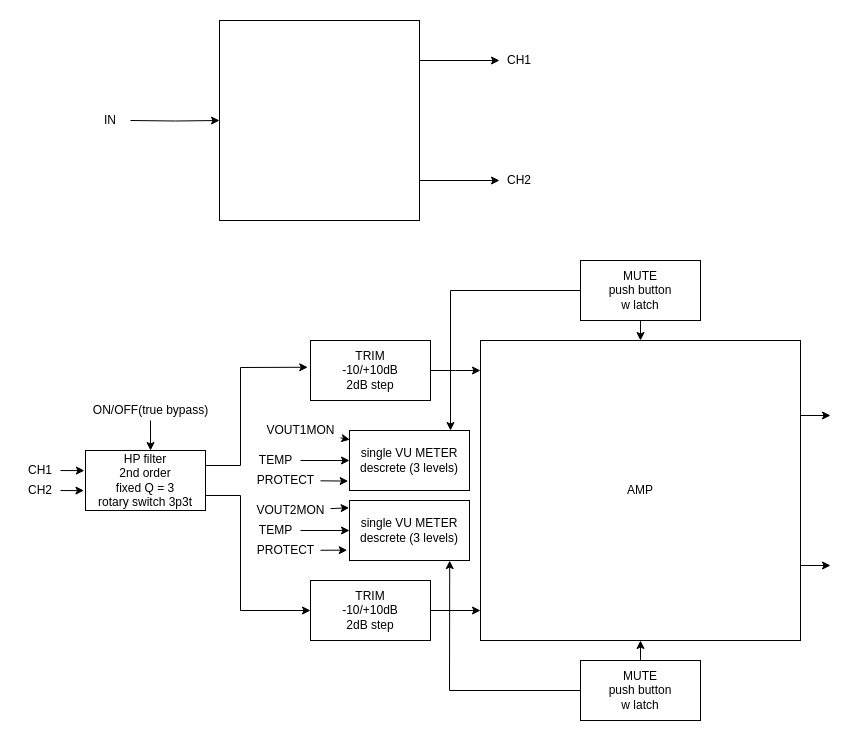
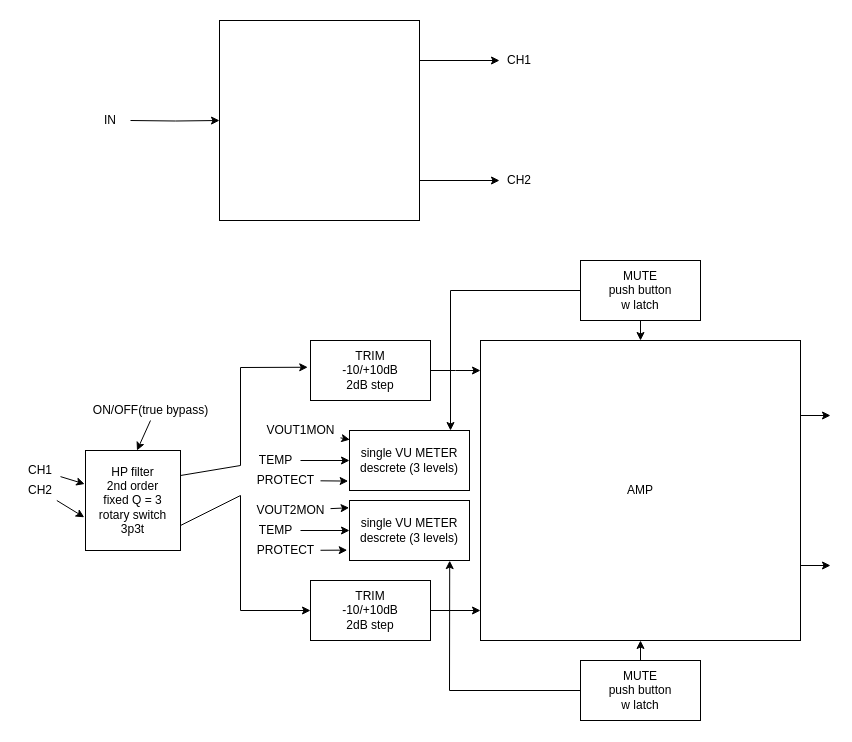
(146, 481) -> (133, 501)
